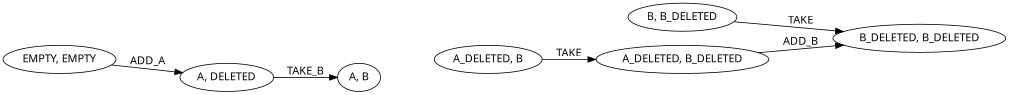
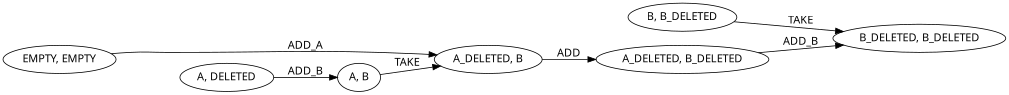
(569, 54) -> (569, 54)
(143, 68) -> (270, 52)
none -> (406, 71)
(306, 72) -> (306, 72)
